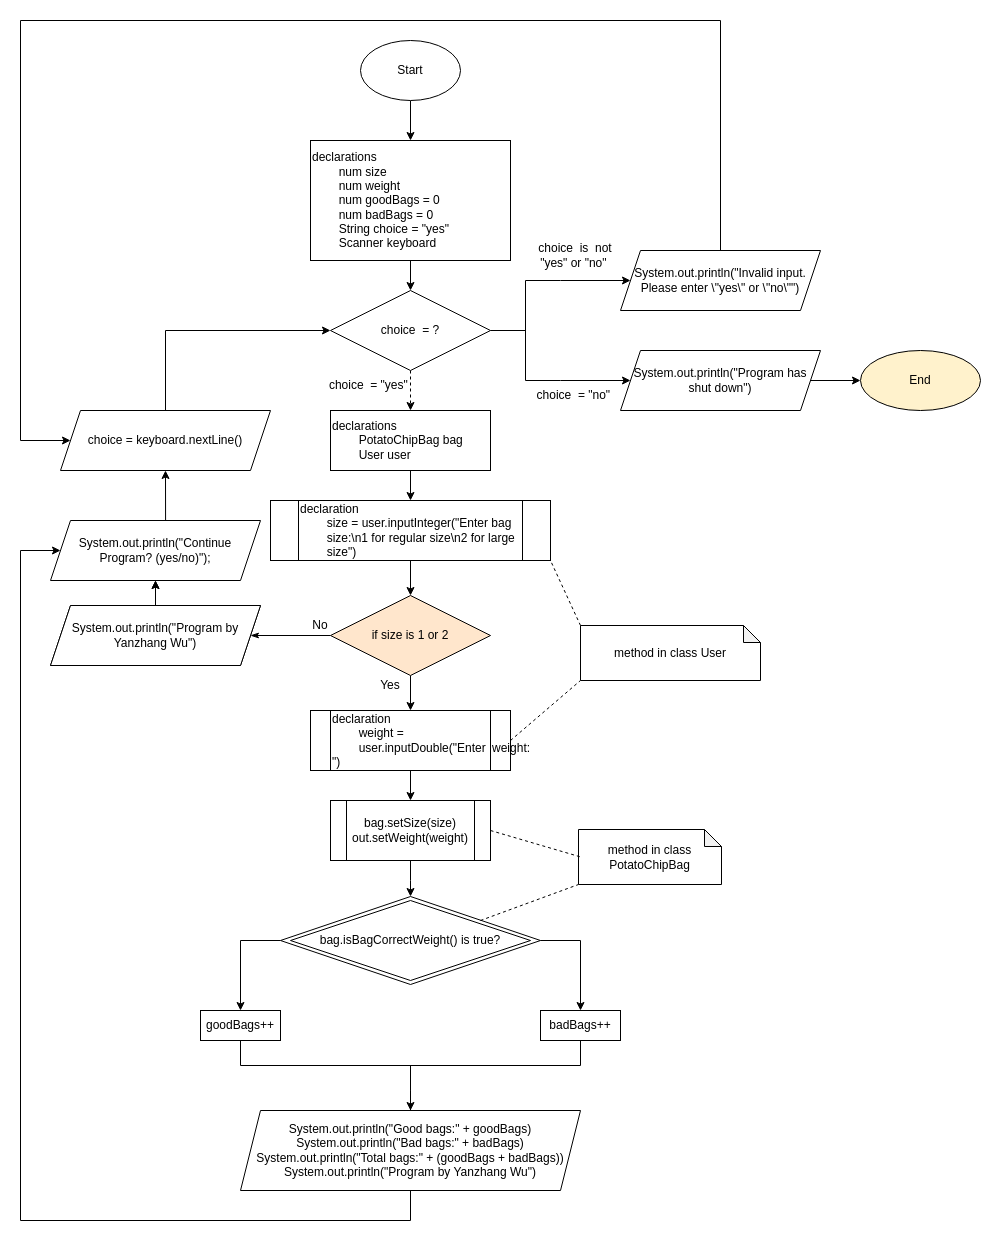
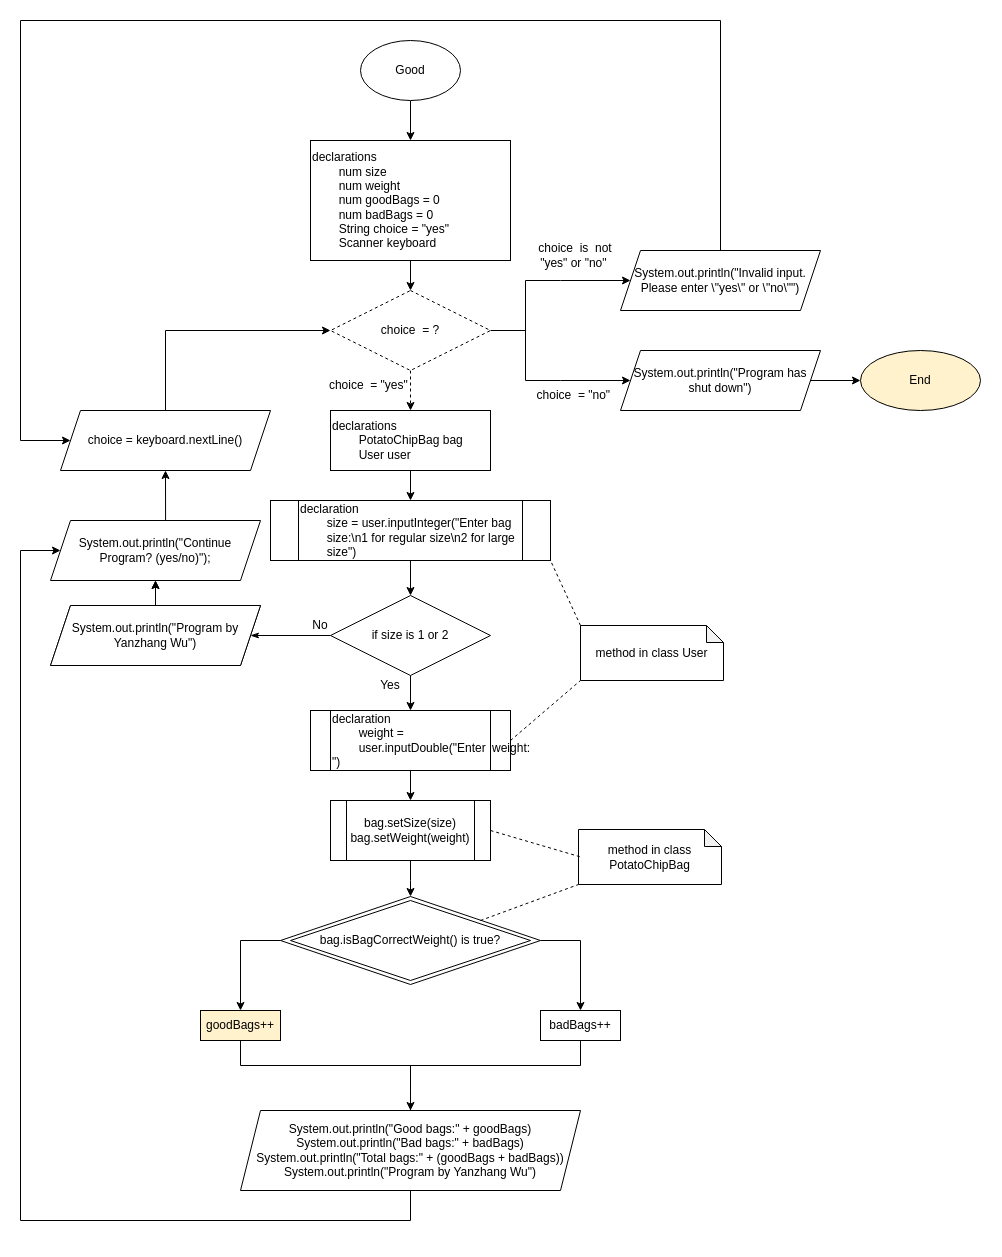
(411, 71) -> (411, 71)
(411, 331) -> (411, 331)
(411, 636) -> (411, 636)
(671, 653) -> (652, 653)
(411, 831) -> (411, 831)
(241, 1026) -> (241, 1026)
